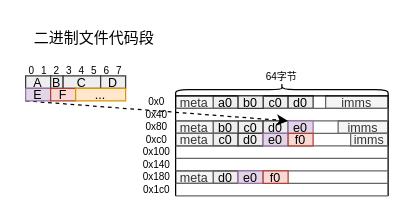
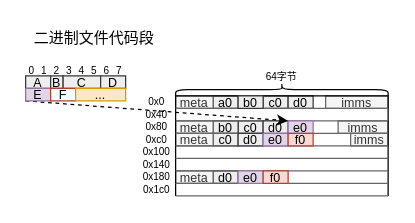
(63, 94) -> (63, 94)
